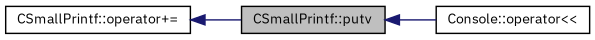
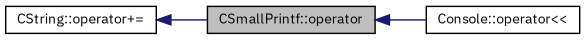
(98, 20) -> (81, 20)
(313, 20) -> (291, 20)
